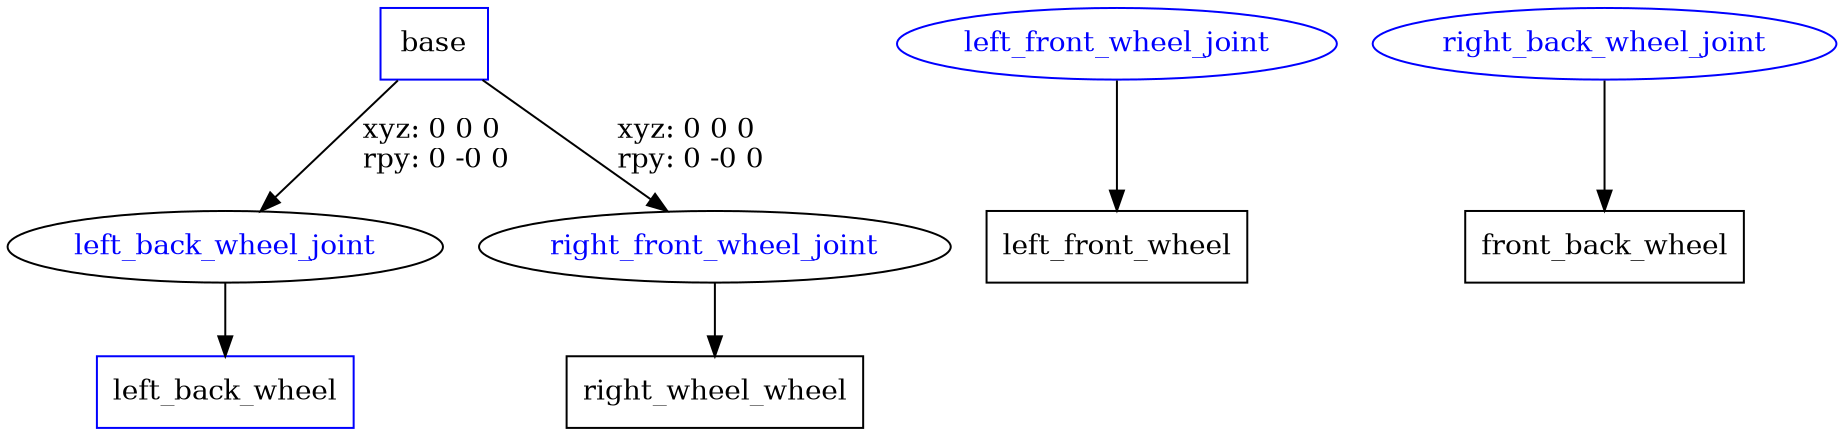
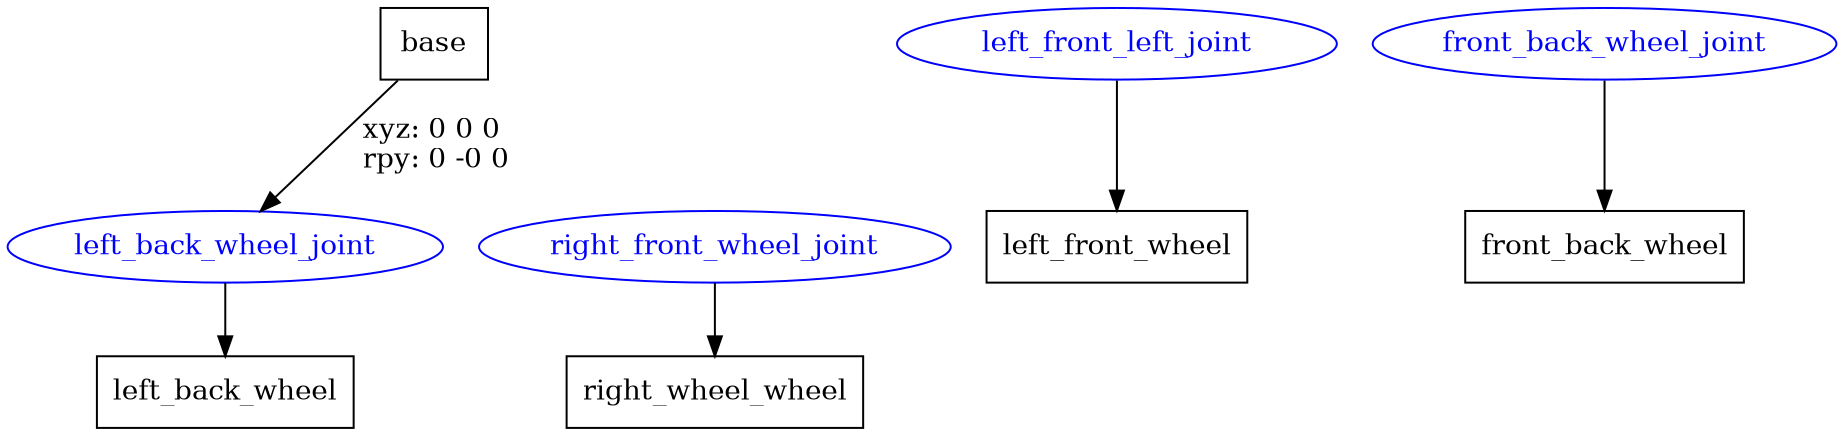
(434, 44) -> (434, 44)
(1117, 44) -> (1117, 44)
(1605, 44) -> (1605, 44)
(567, 140) -> none
(225, 247) -> (225, 247)
(715, 247) -> (715, 247)
(225, 392) -> (225, 392)
